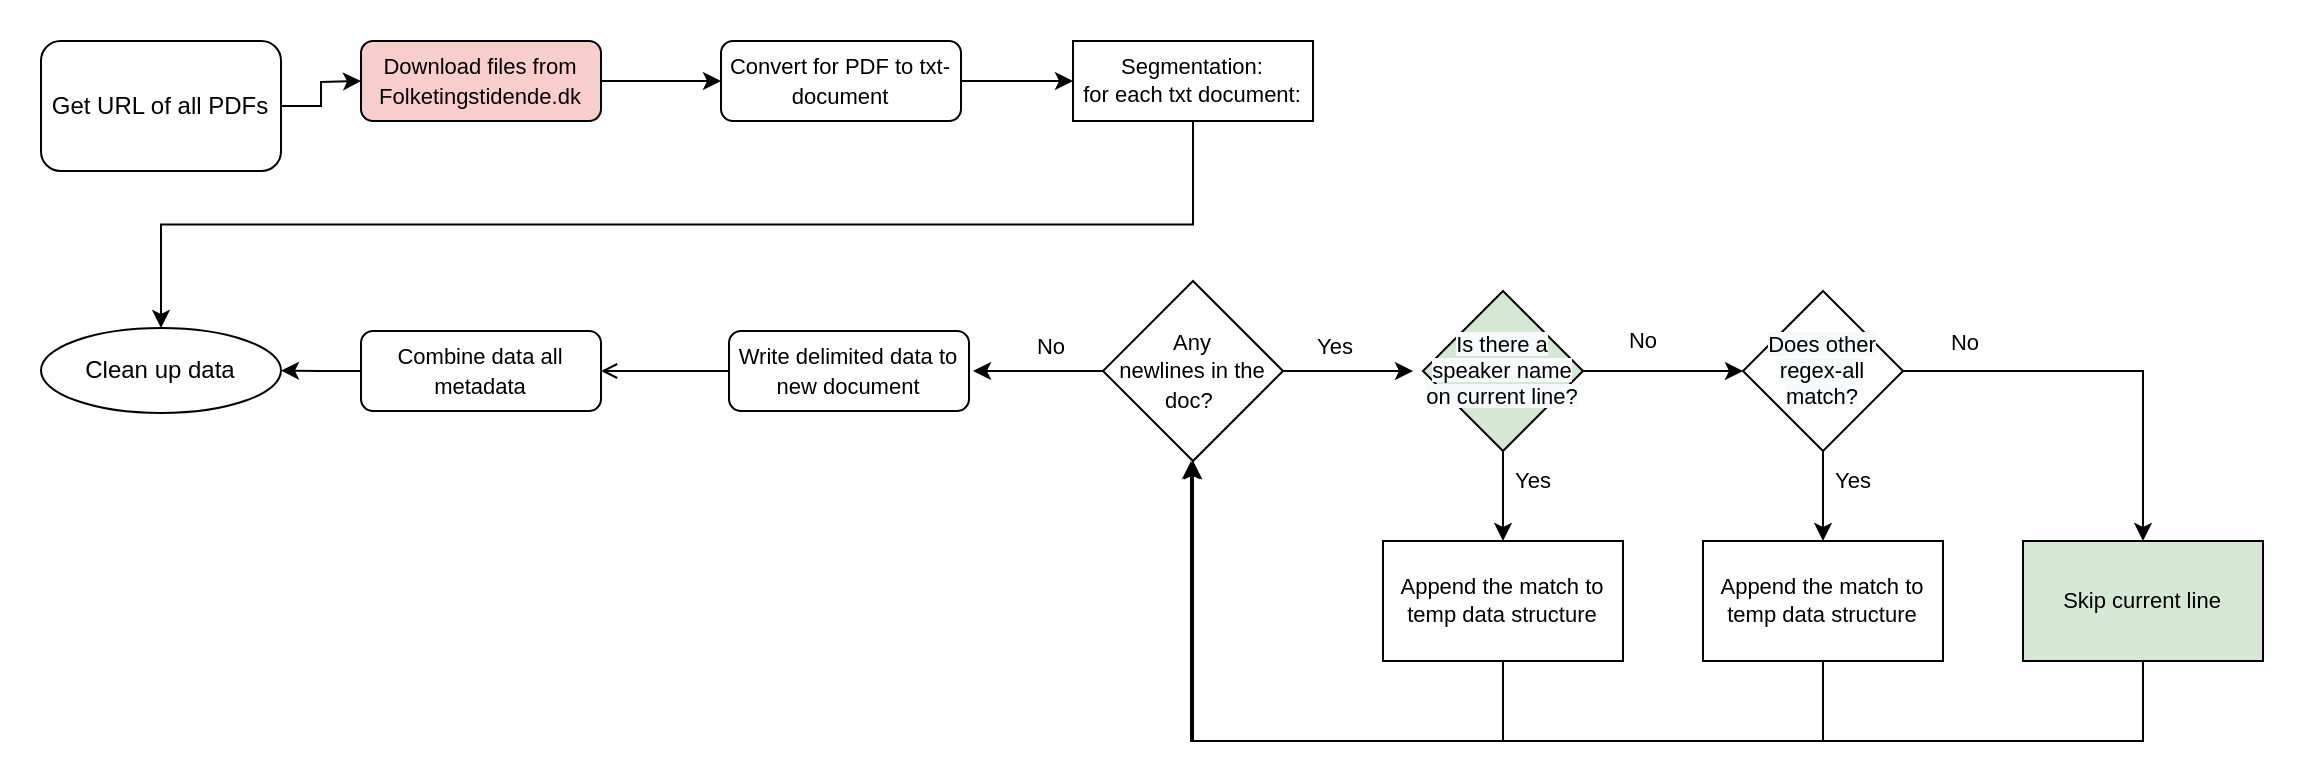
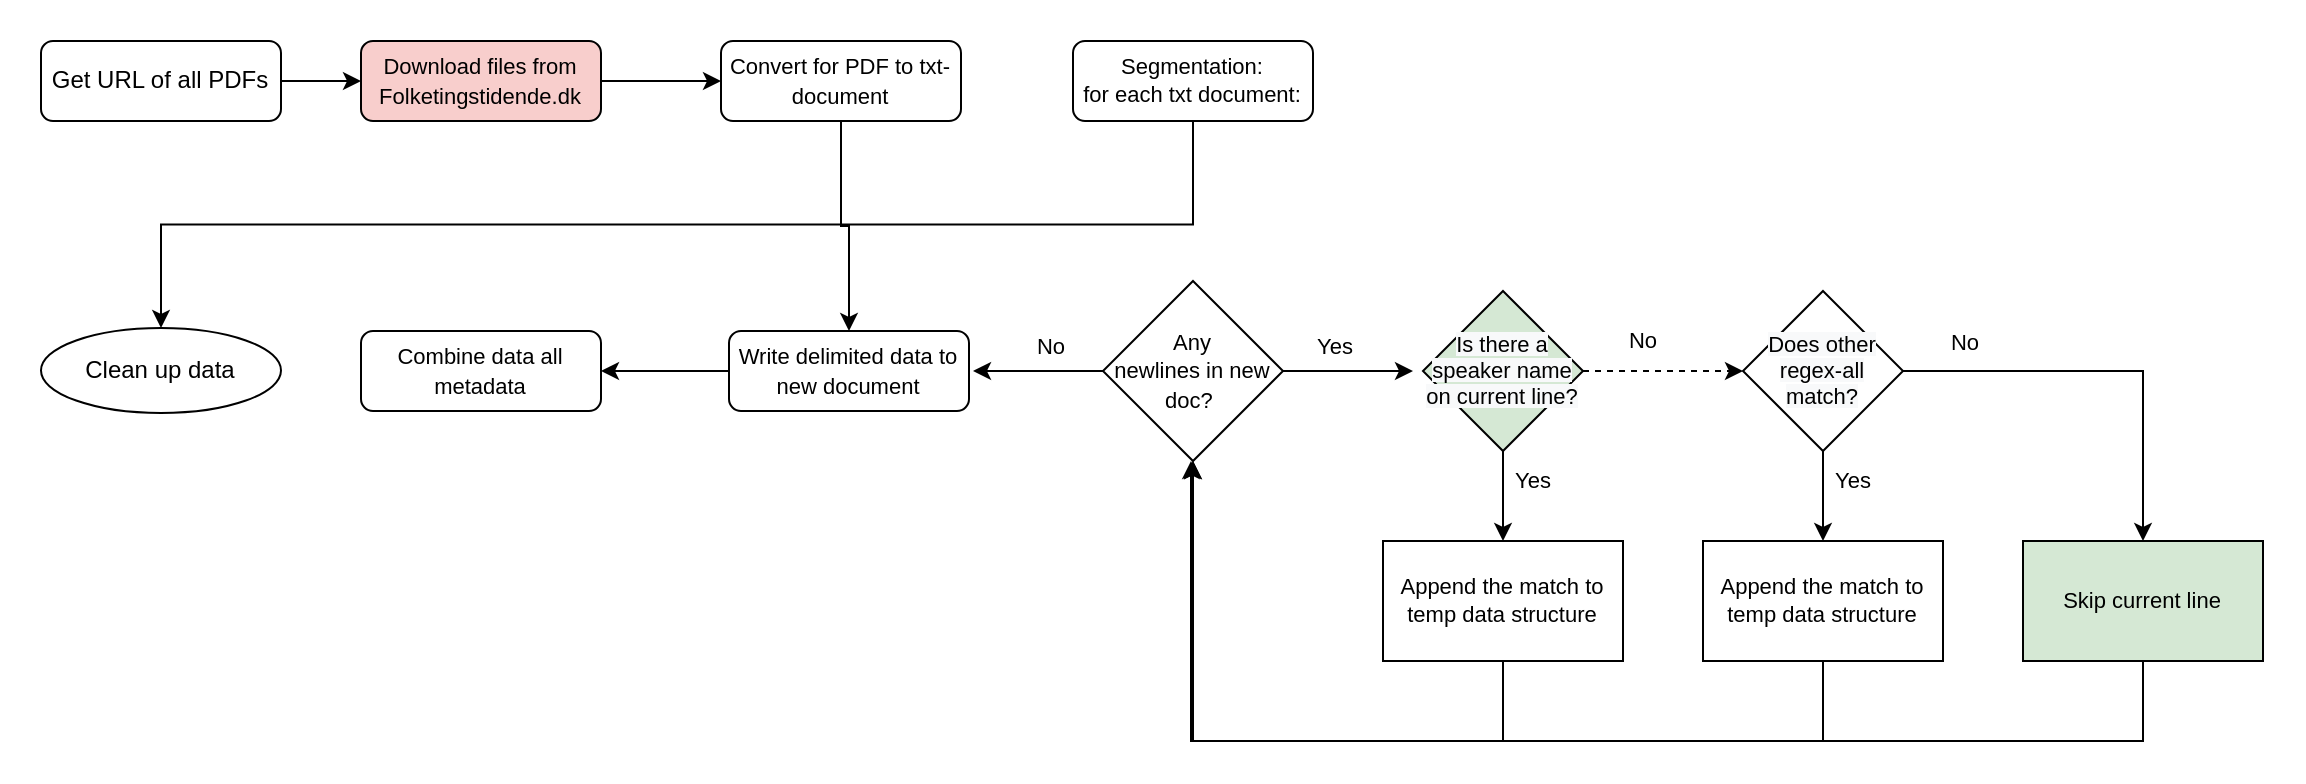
(1010, 81) -> (841, 170)
(1193, 81) -> (1193, 81)
(161, 106) -> (161, 81)
(328, 371) -> none
(613, 371) -> (616, 371)
(1193, 371) -> (1193, 371)
(1656, 371) -> (1656, 371)
